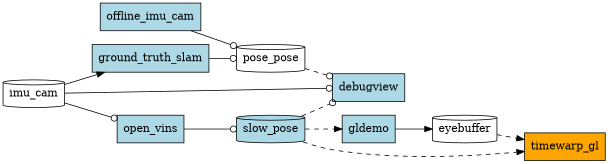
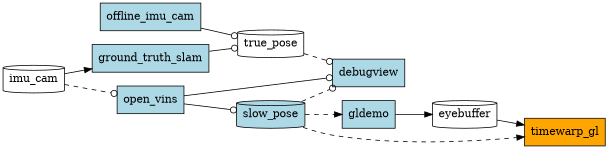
(271, 58) -> (271, 44)
(195, 91) -> (255, 87)
(88, 110) -> (88, 89)
(507, 136) -> (507, 122)
